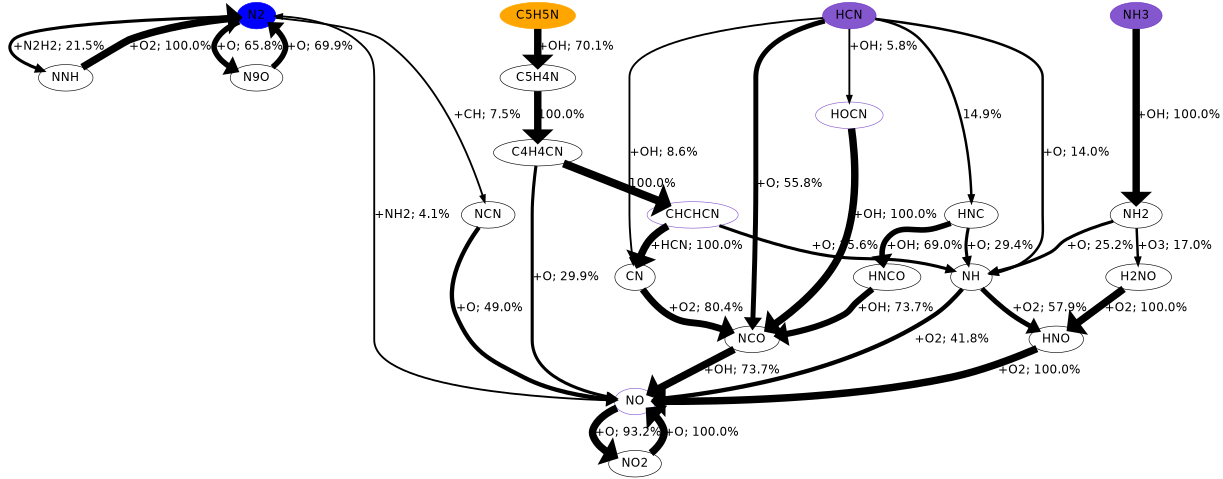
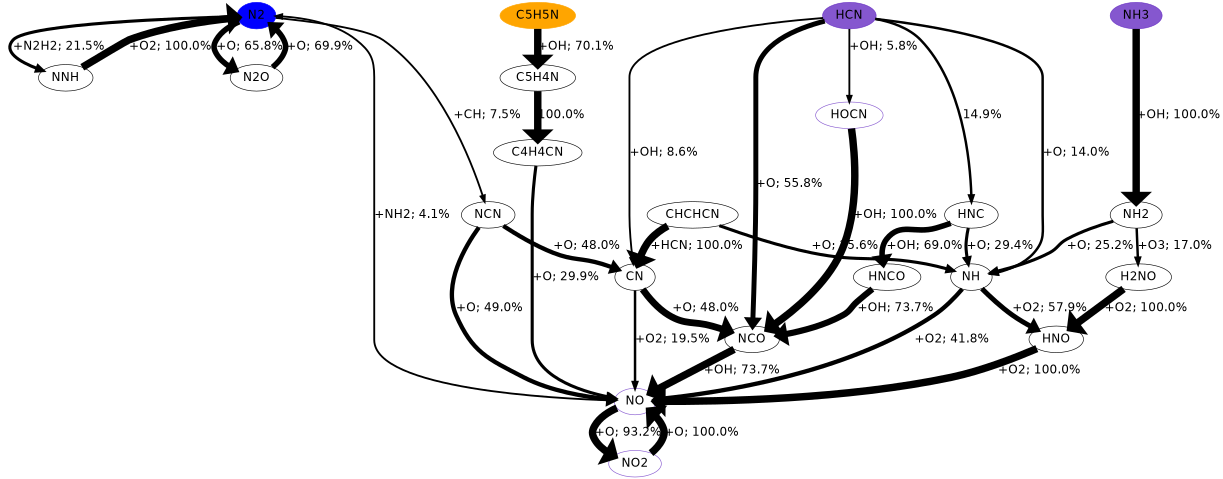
(257, 78) -> (257, 78)
(612, 183) -> none
(693, 215) -> (693, 215)
none -> (555, 254)
(706, 308) -> (706, 308)
none -> (635, 336)
(635, 464) -> (635, 464)
